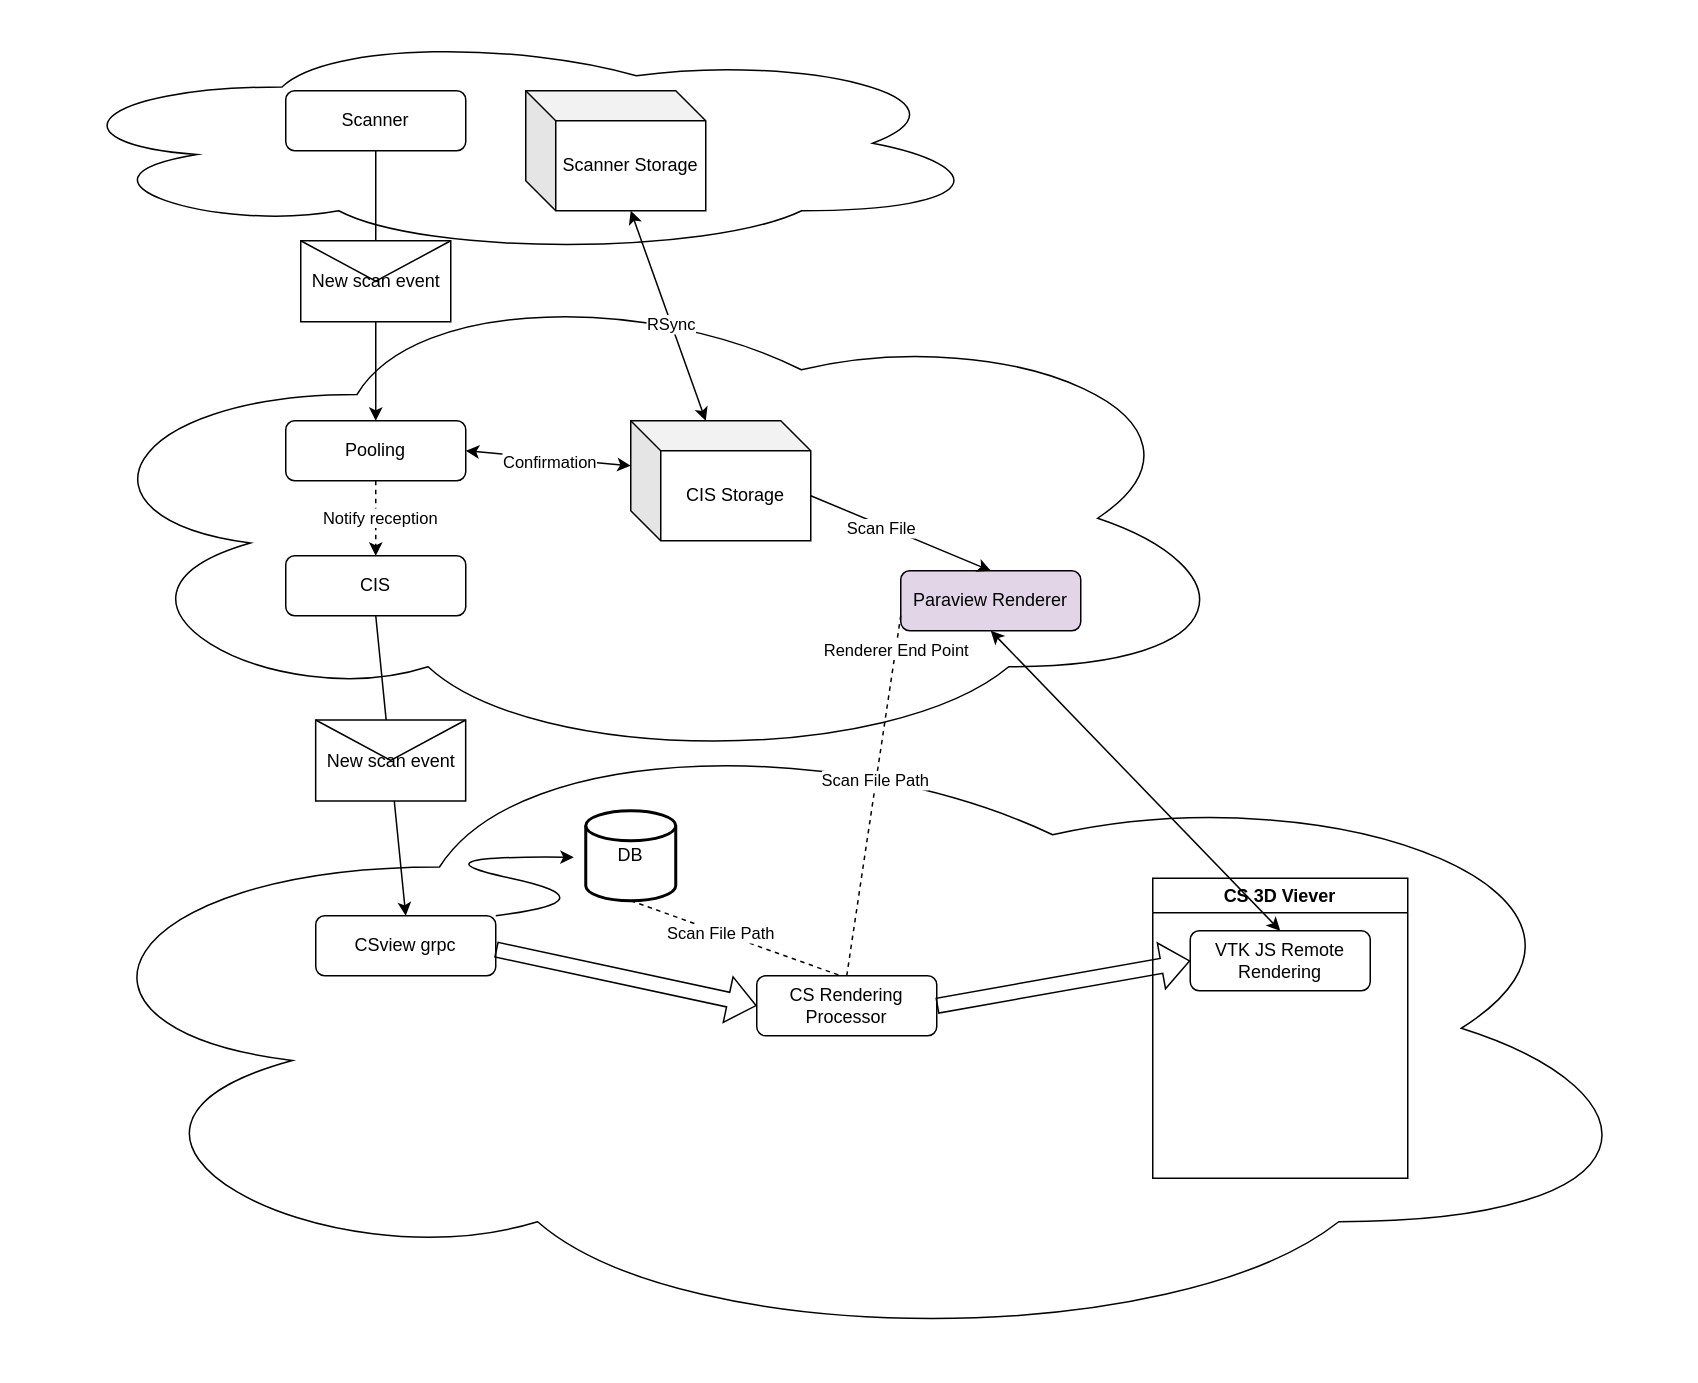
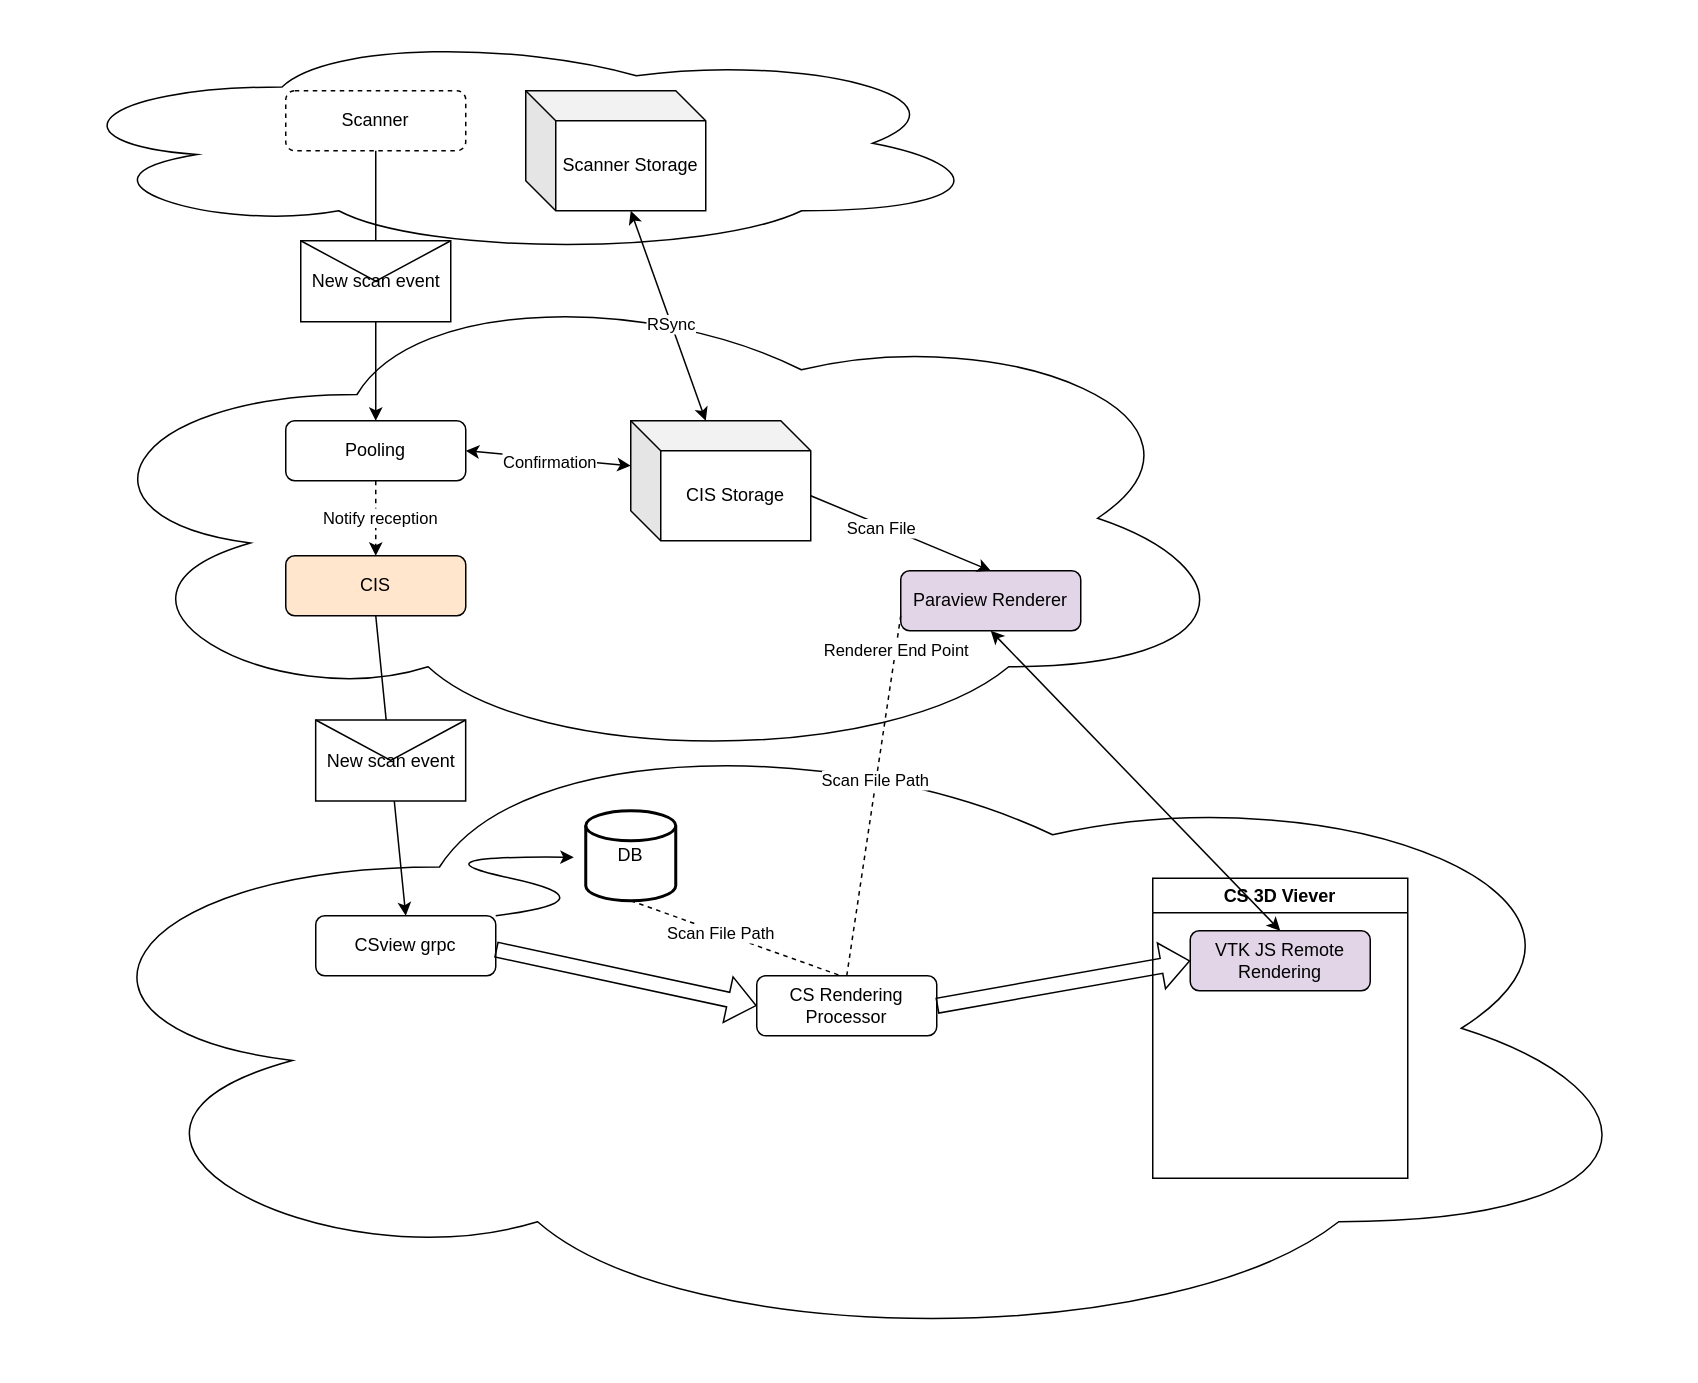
(376, 121) -> (376, 121)
(376, 586) -> (376, 586)
(1280, 961) -> (1280, 961)
